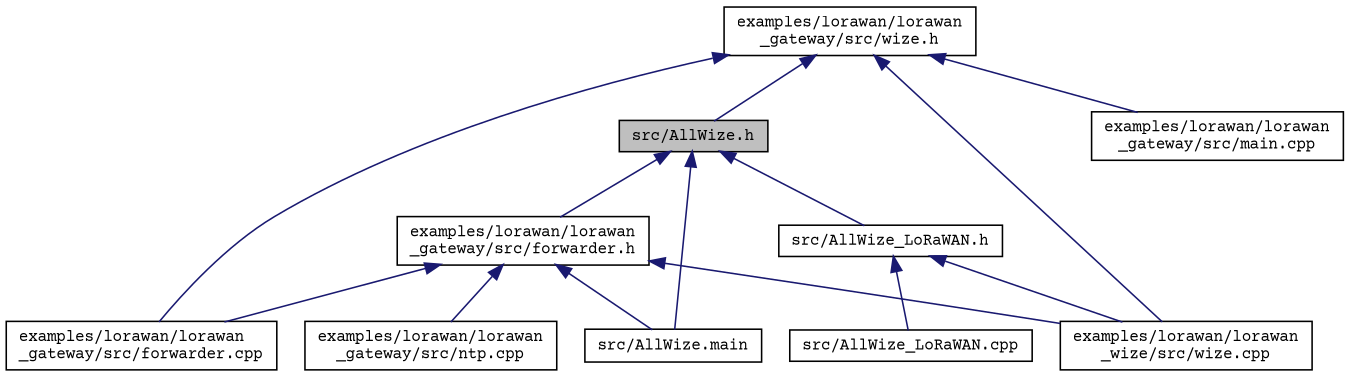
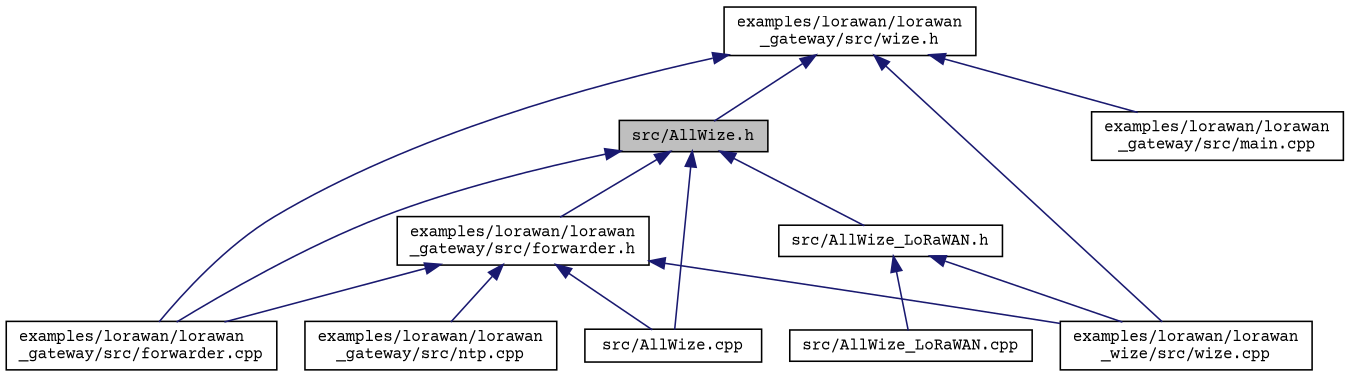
none -> (383, 217)
(673, 346) -> (673, 346)
